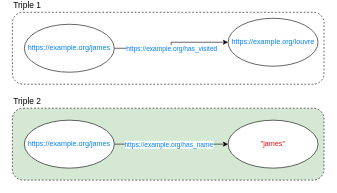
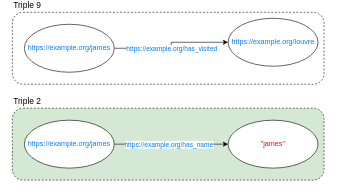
(29, 5) -> (29, 5)
